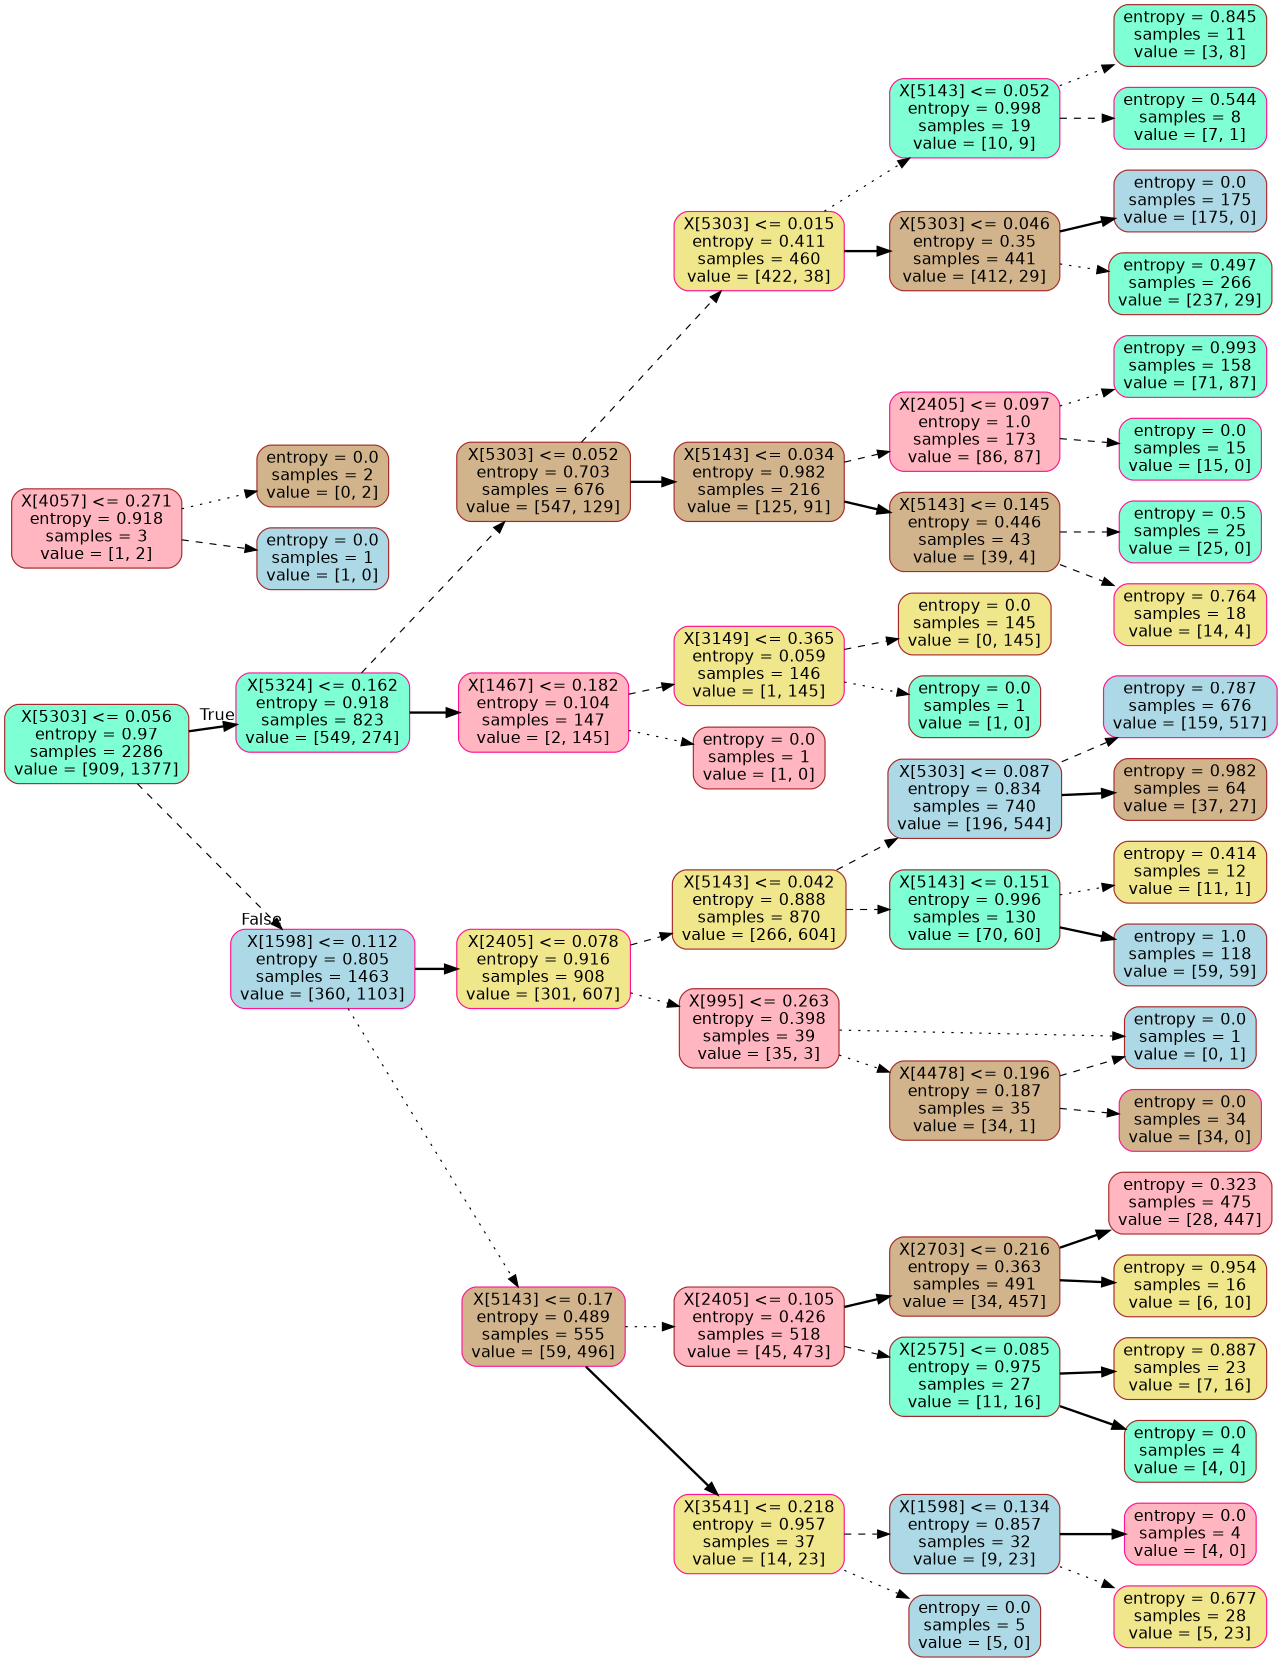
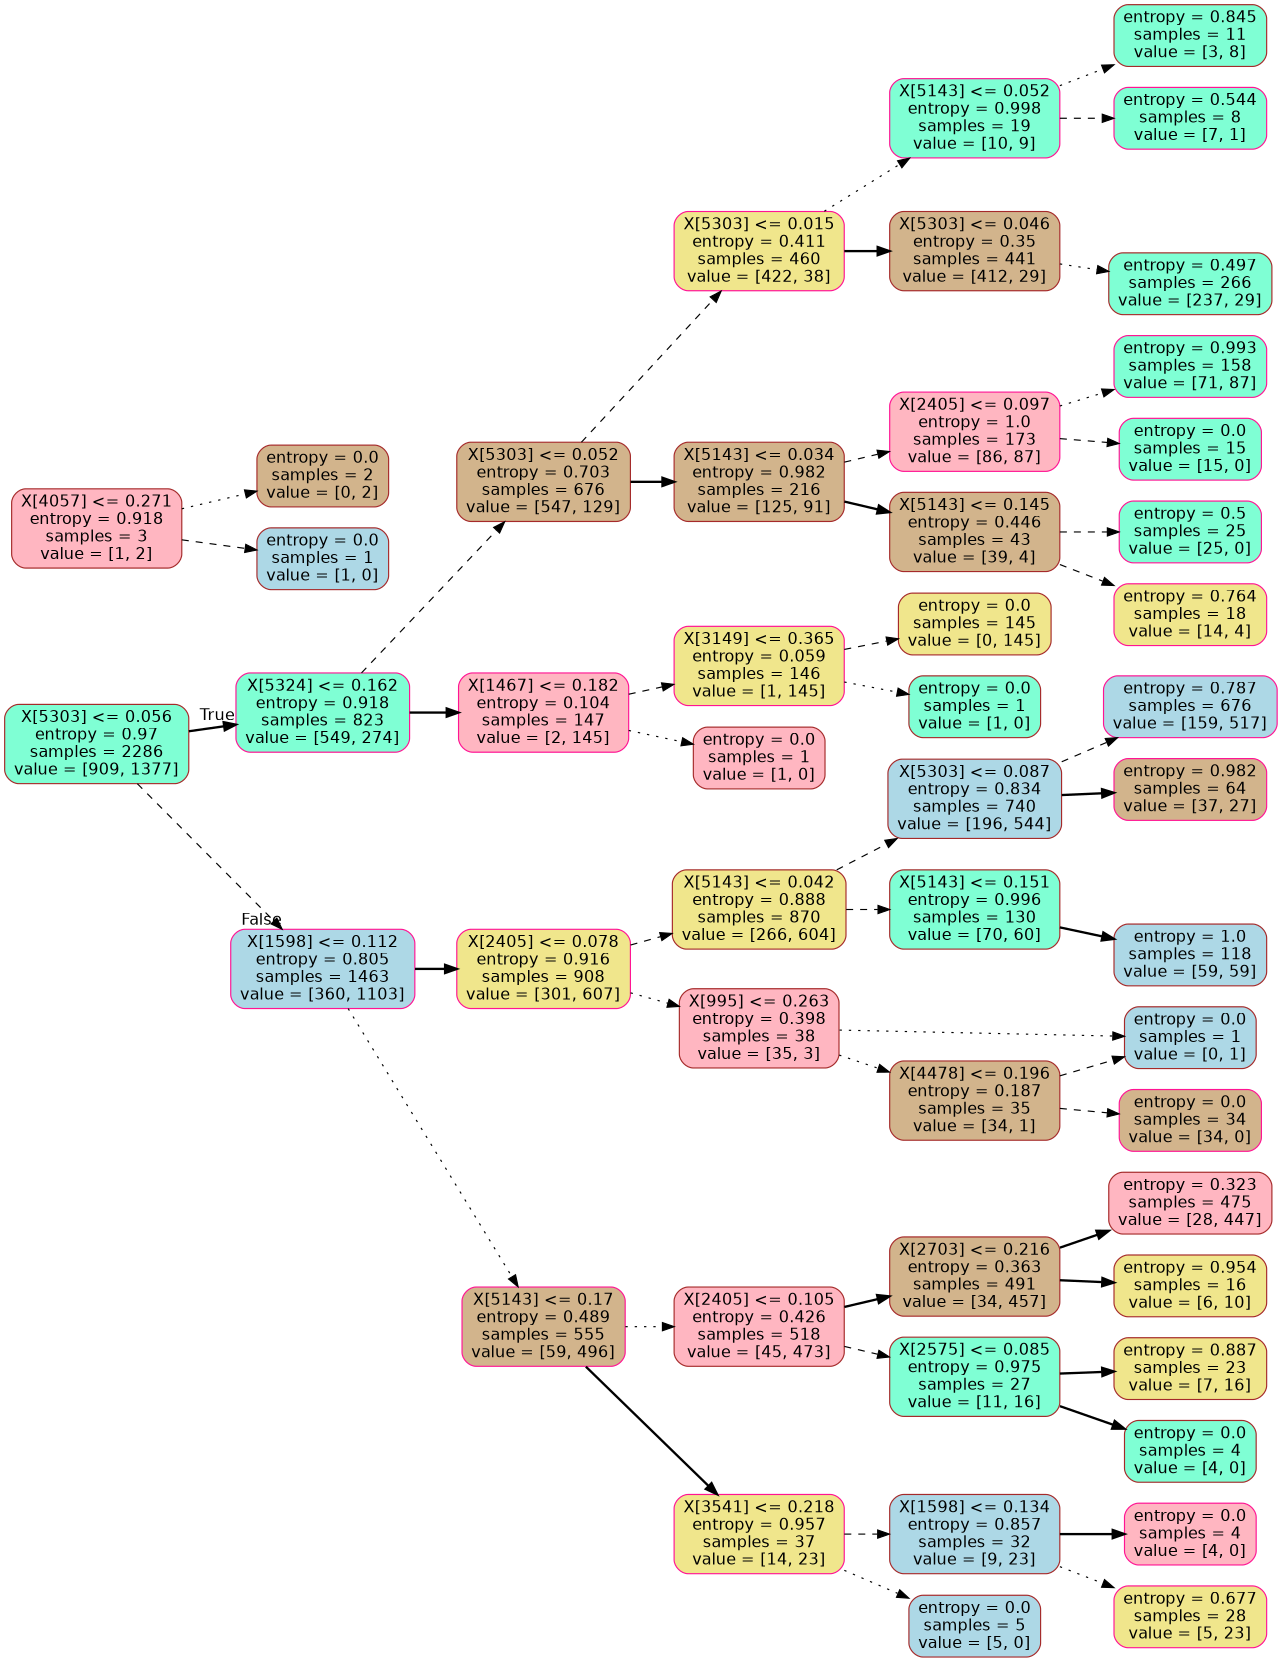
(1190, 201) -> none
(1190, 789) -> (1190, 789)
(1190, 872) -> none
(759, 1028) -> (759, 1028)
